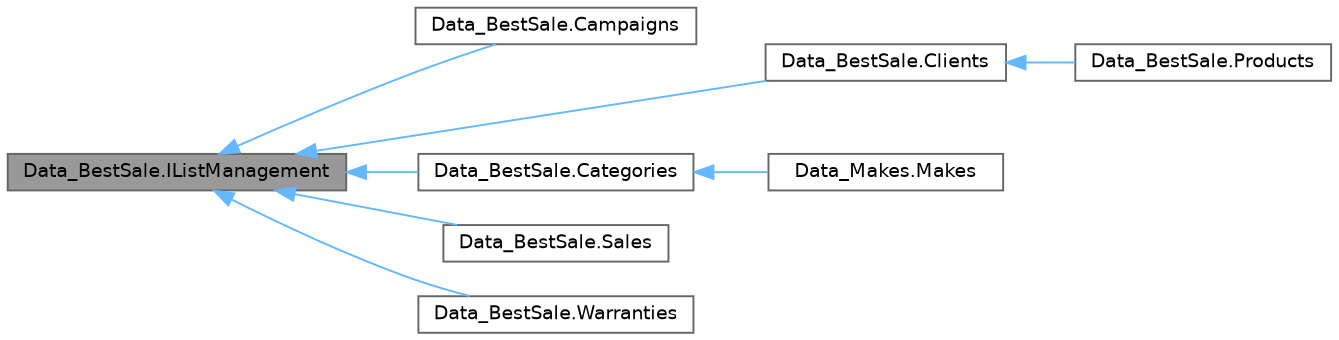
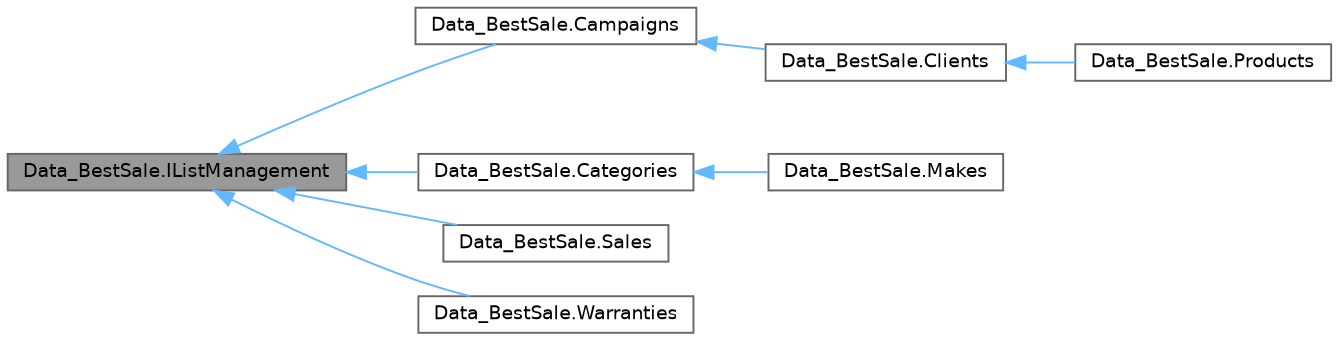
(541, 116) -> (741, 46)
(886, 172) -> (886, 172)
